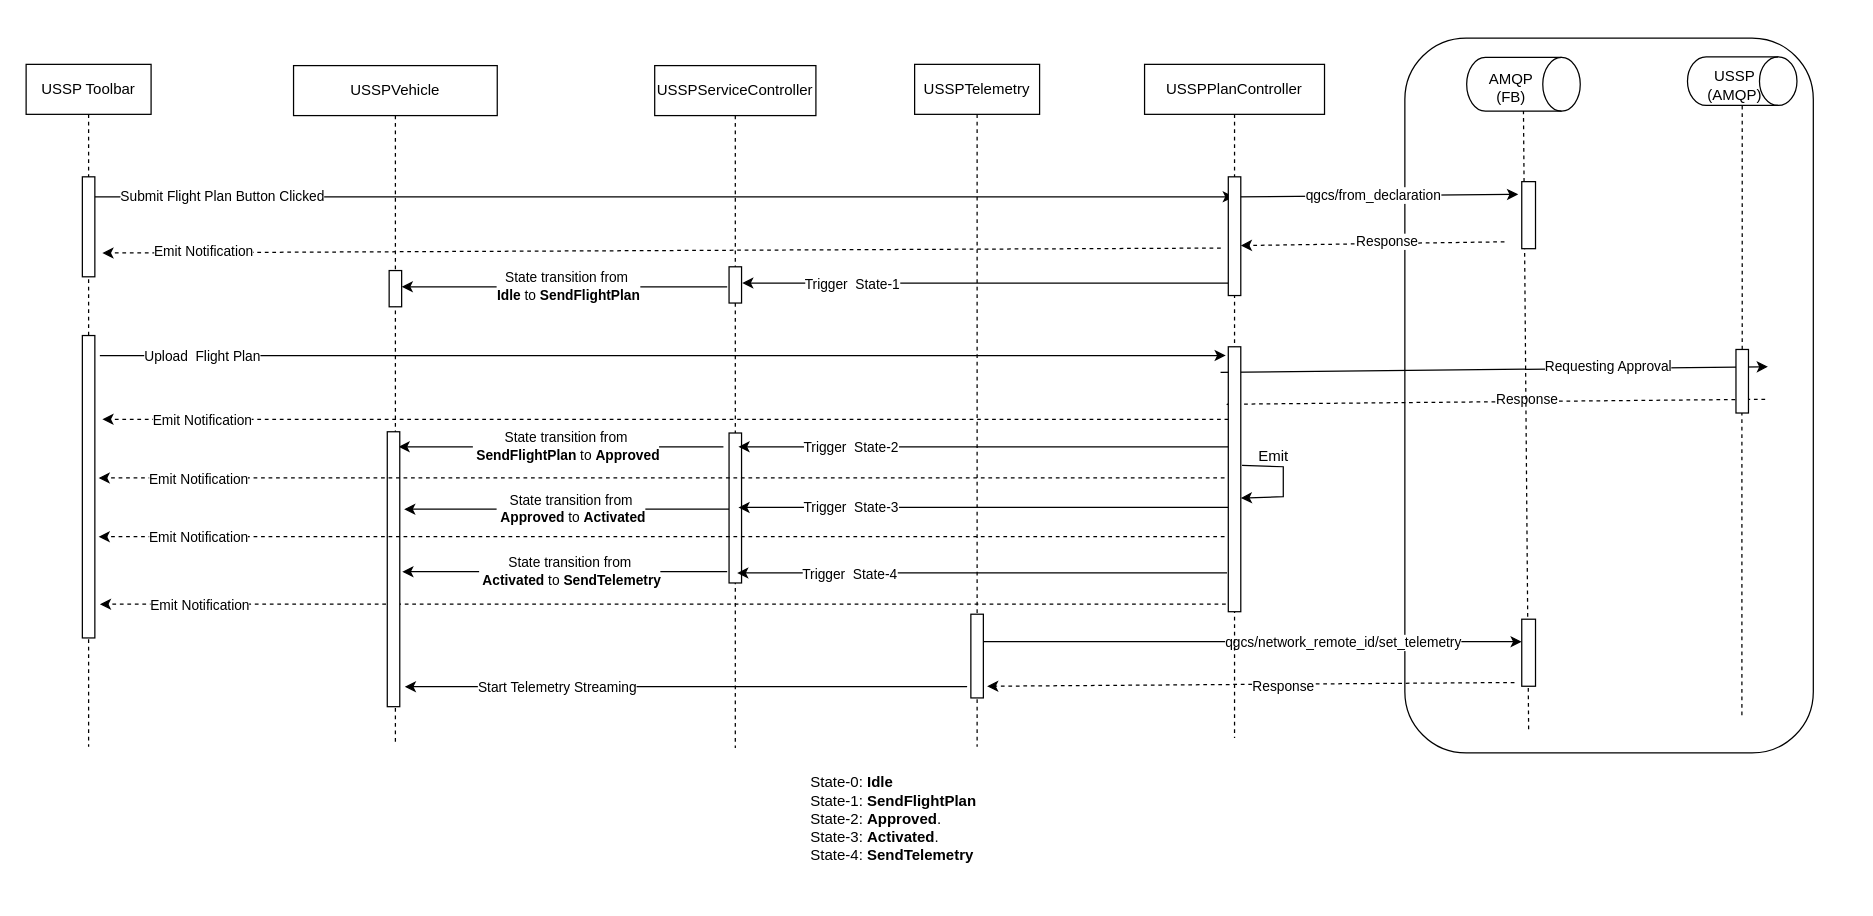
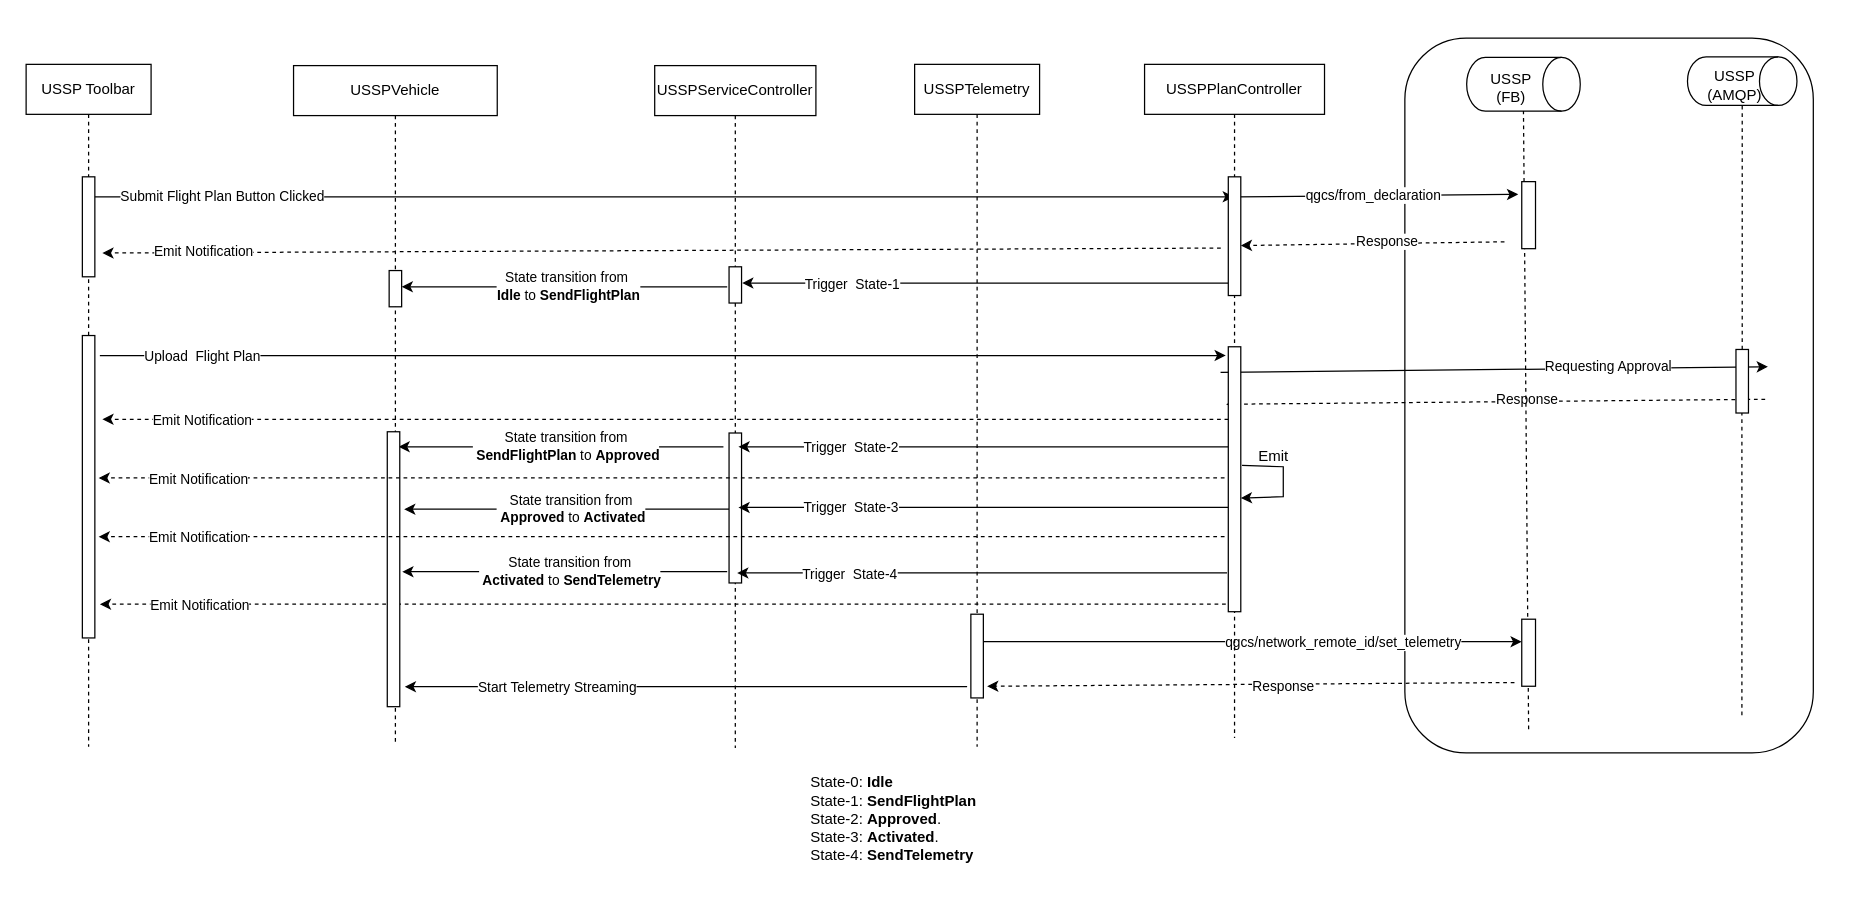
(1511, 88) -> (1511, 88)
